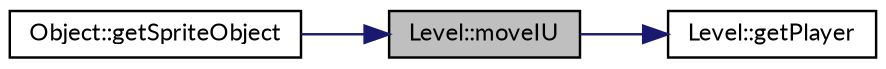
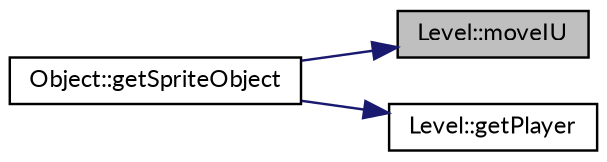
(612, 34) -> (333, 105)
